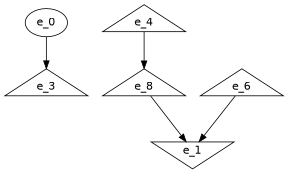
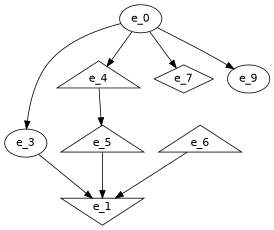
none -> (122, 46)
none -> (184, 79)
none -> (249, 79)
(46, 87) -> (26, 143)
(144, 87) -> (102, 143)
none -> (62, 174)
